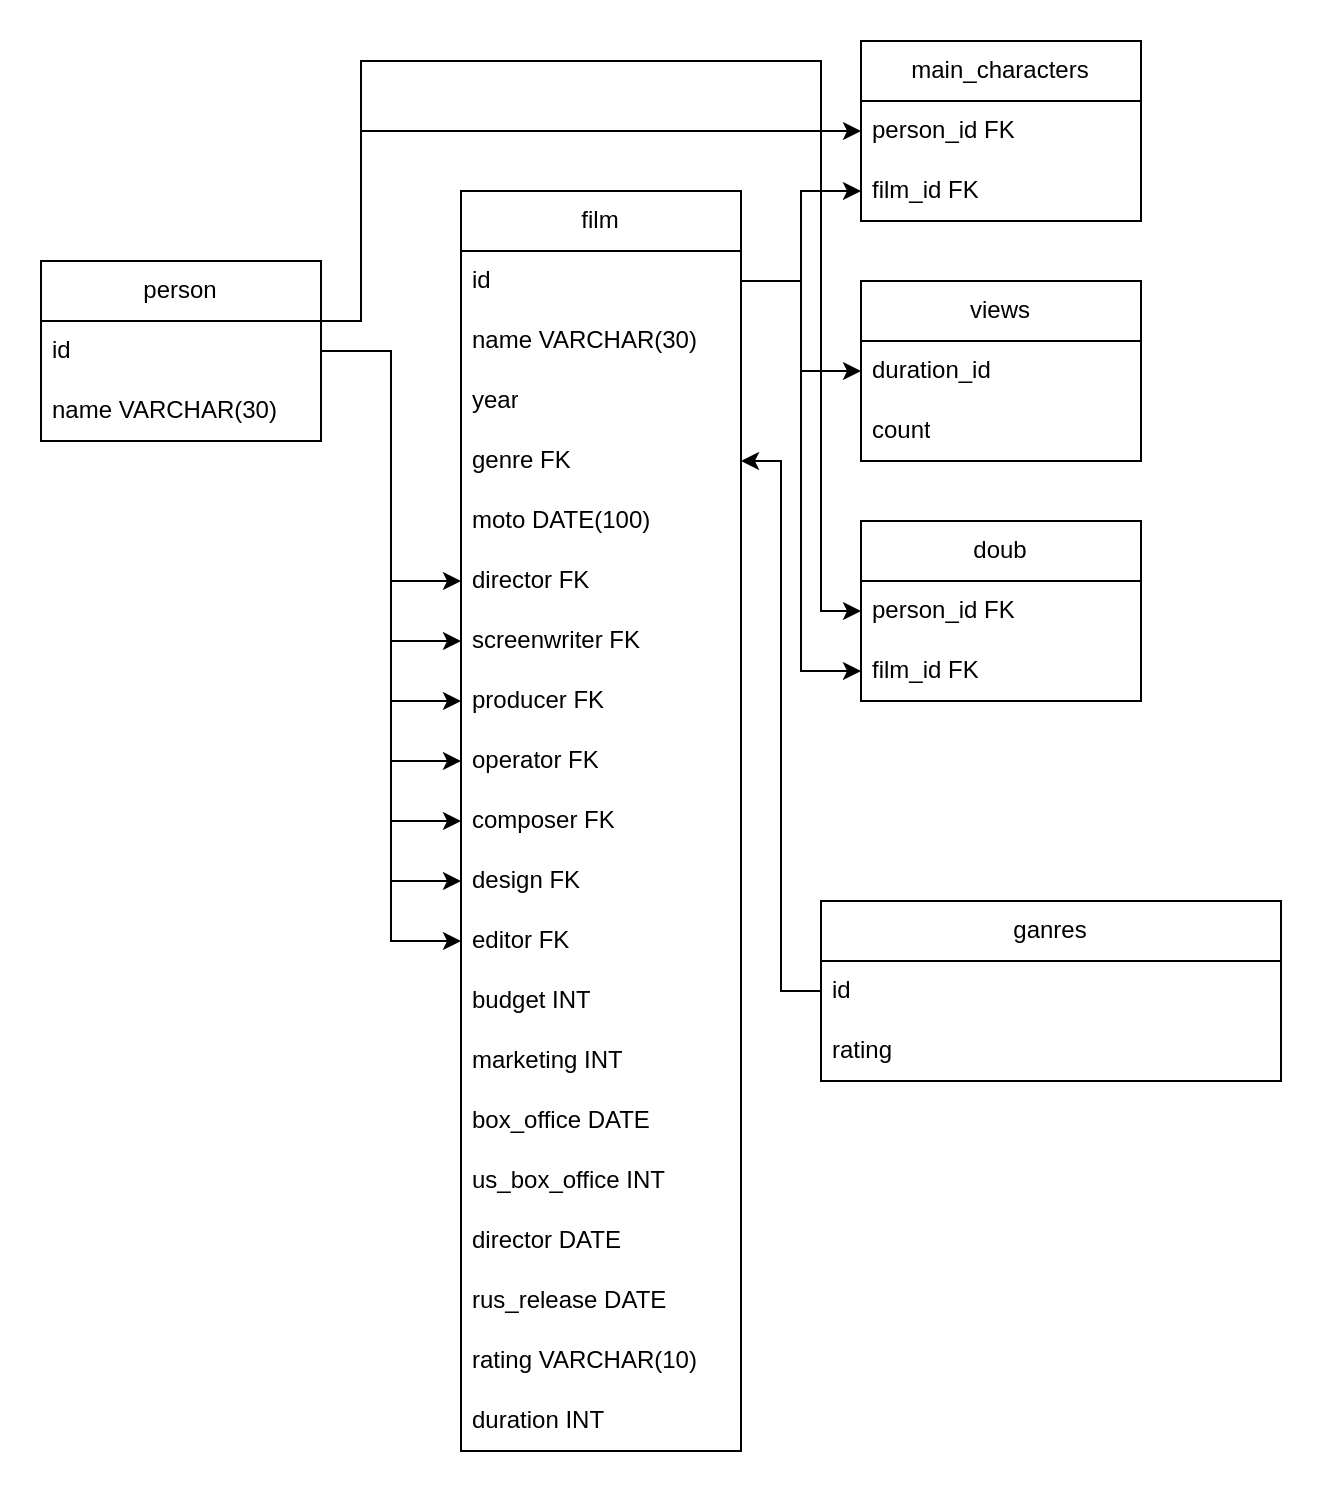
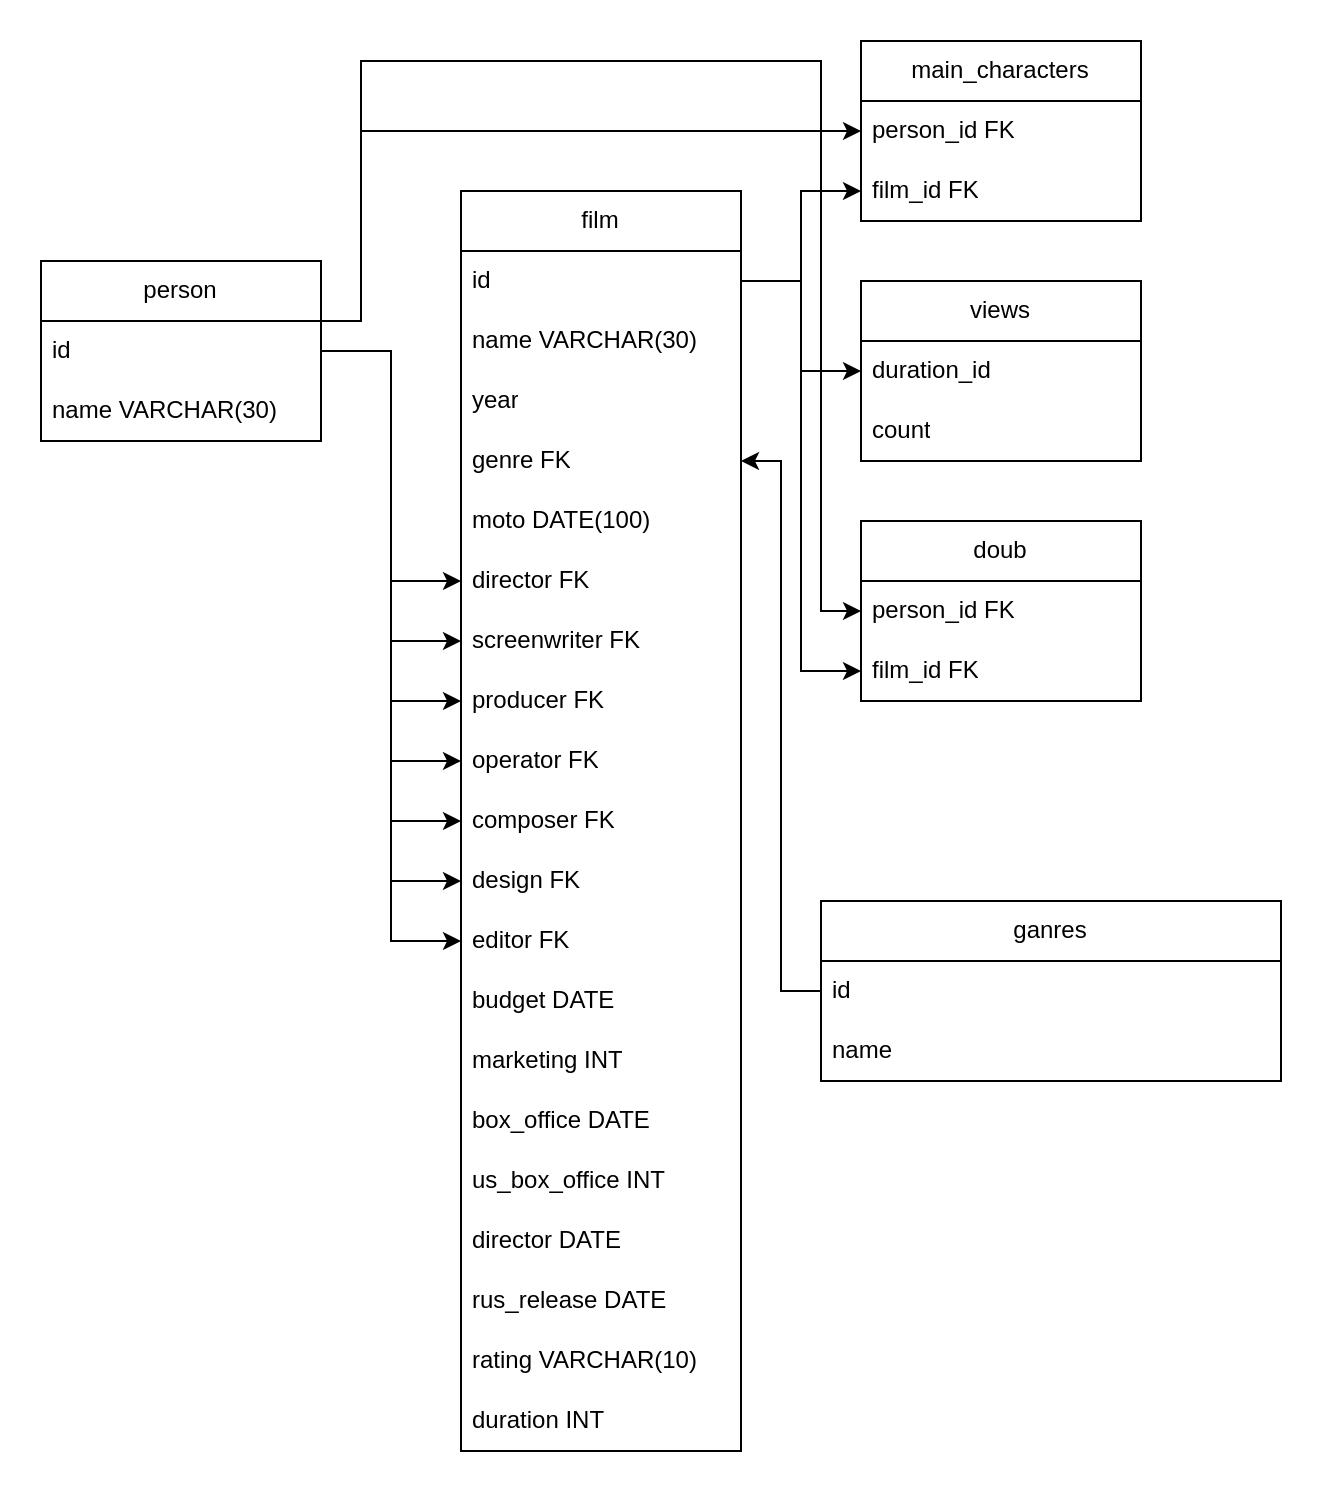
(537, 1001) -> (544, 1001)
(870, 1051) -> (860, 1051)
